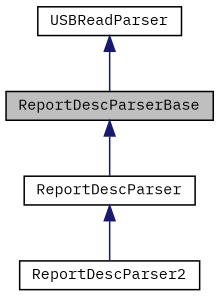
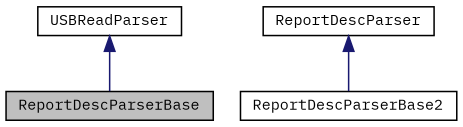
(110, 156) -> none
(110, 275) -> (349, 106)
